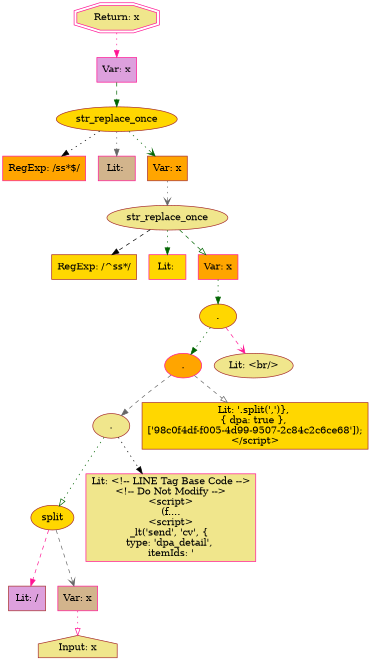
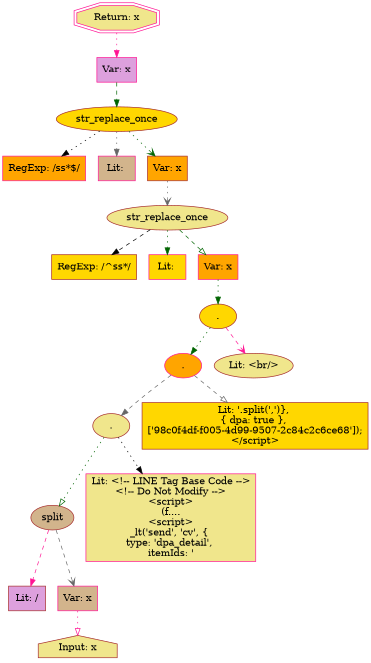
(52, 518) -> (52, 518)
